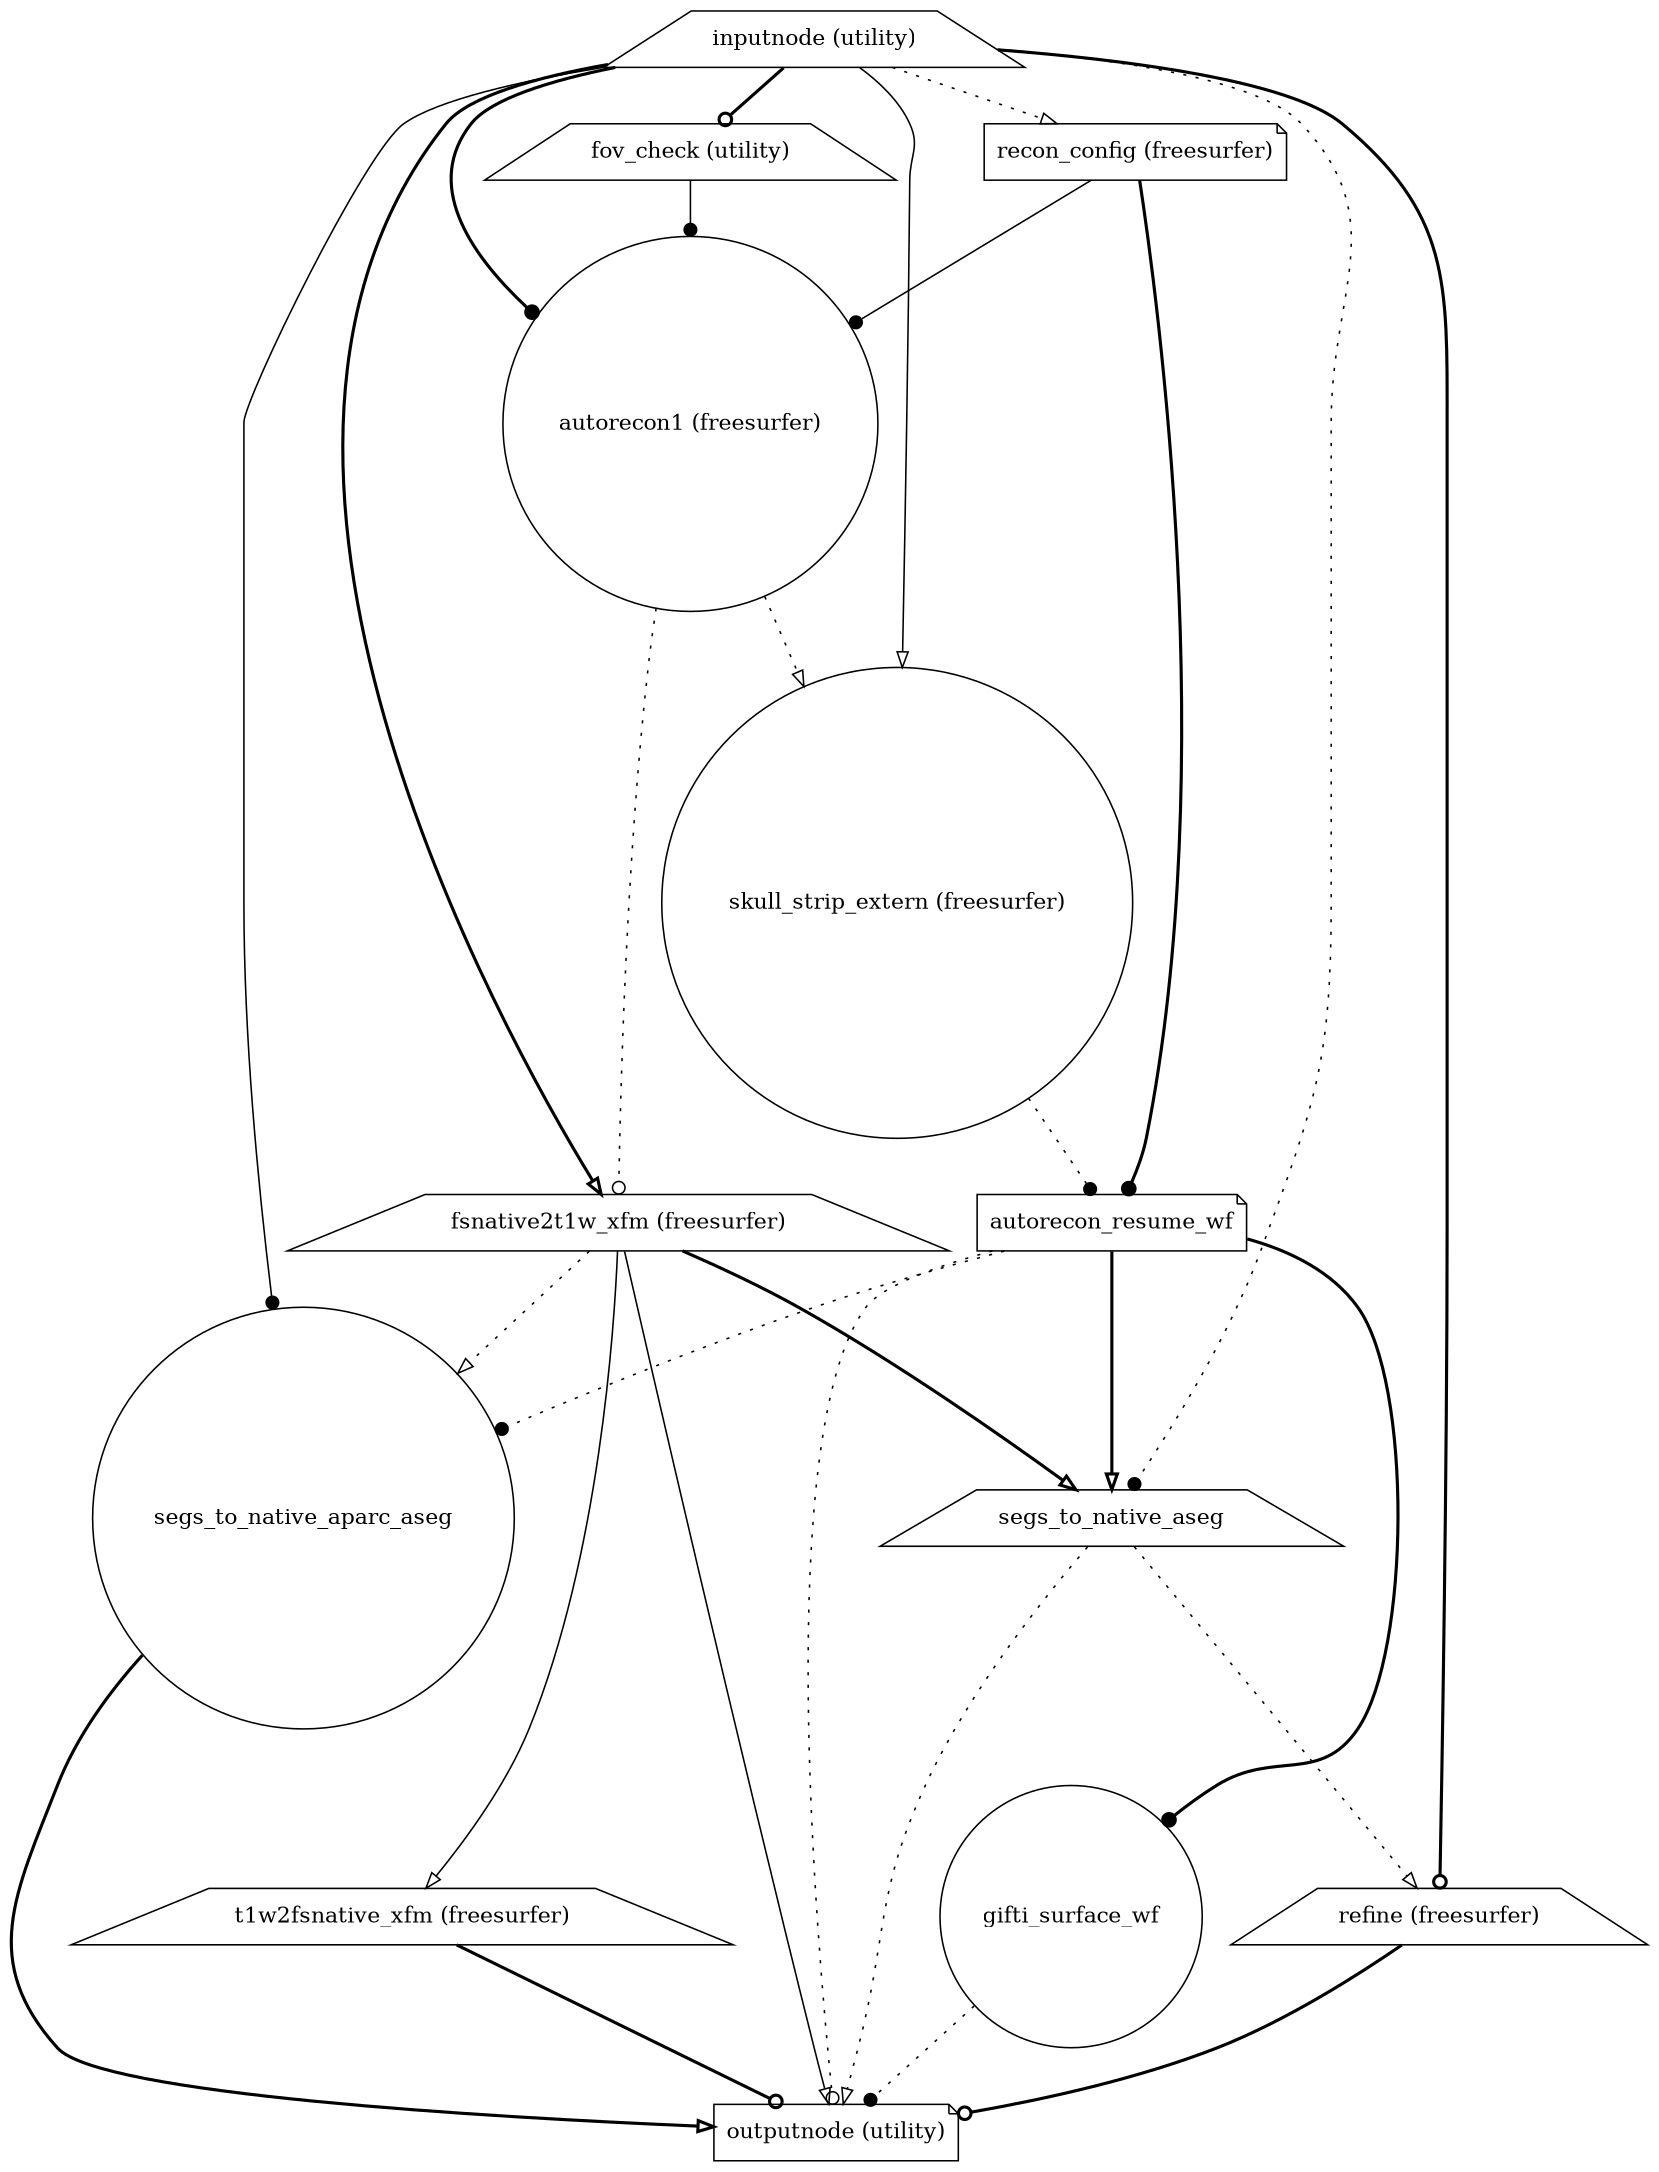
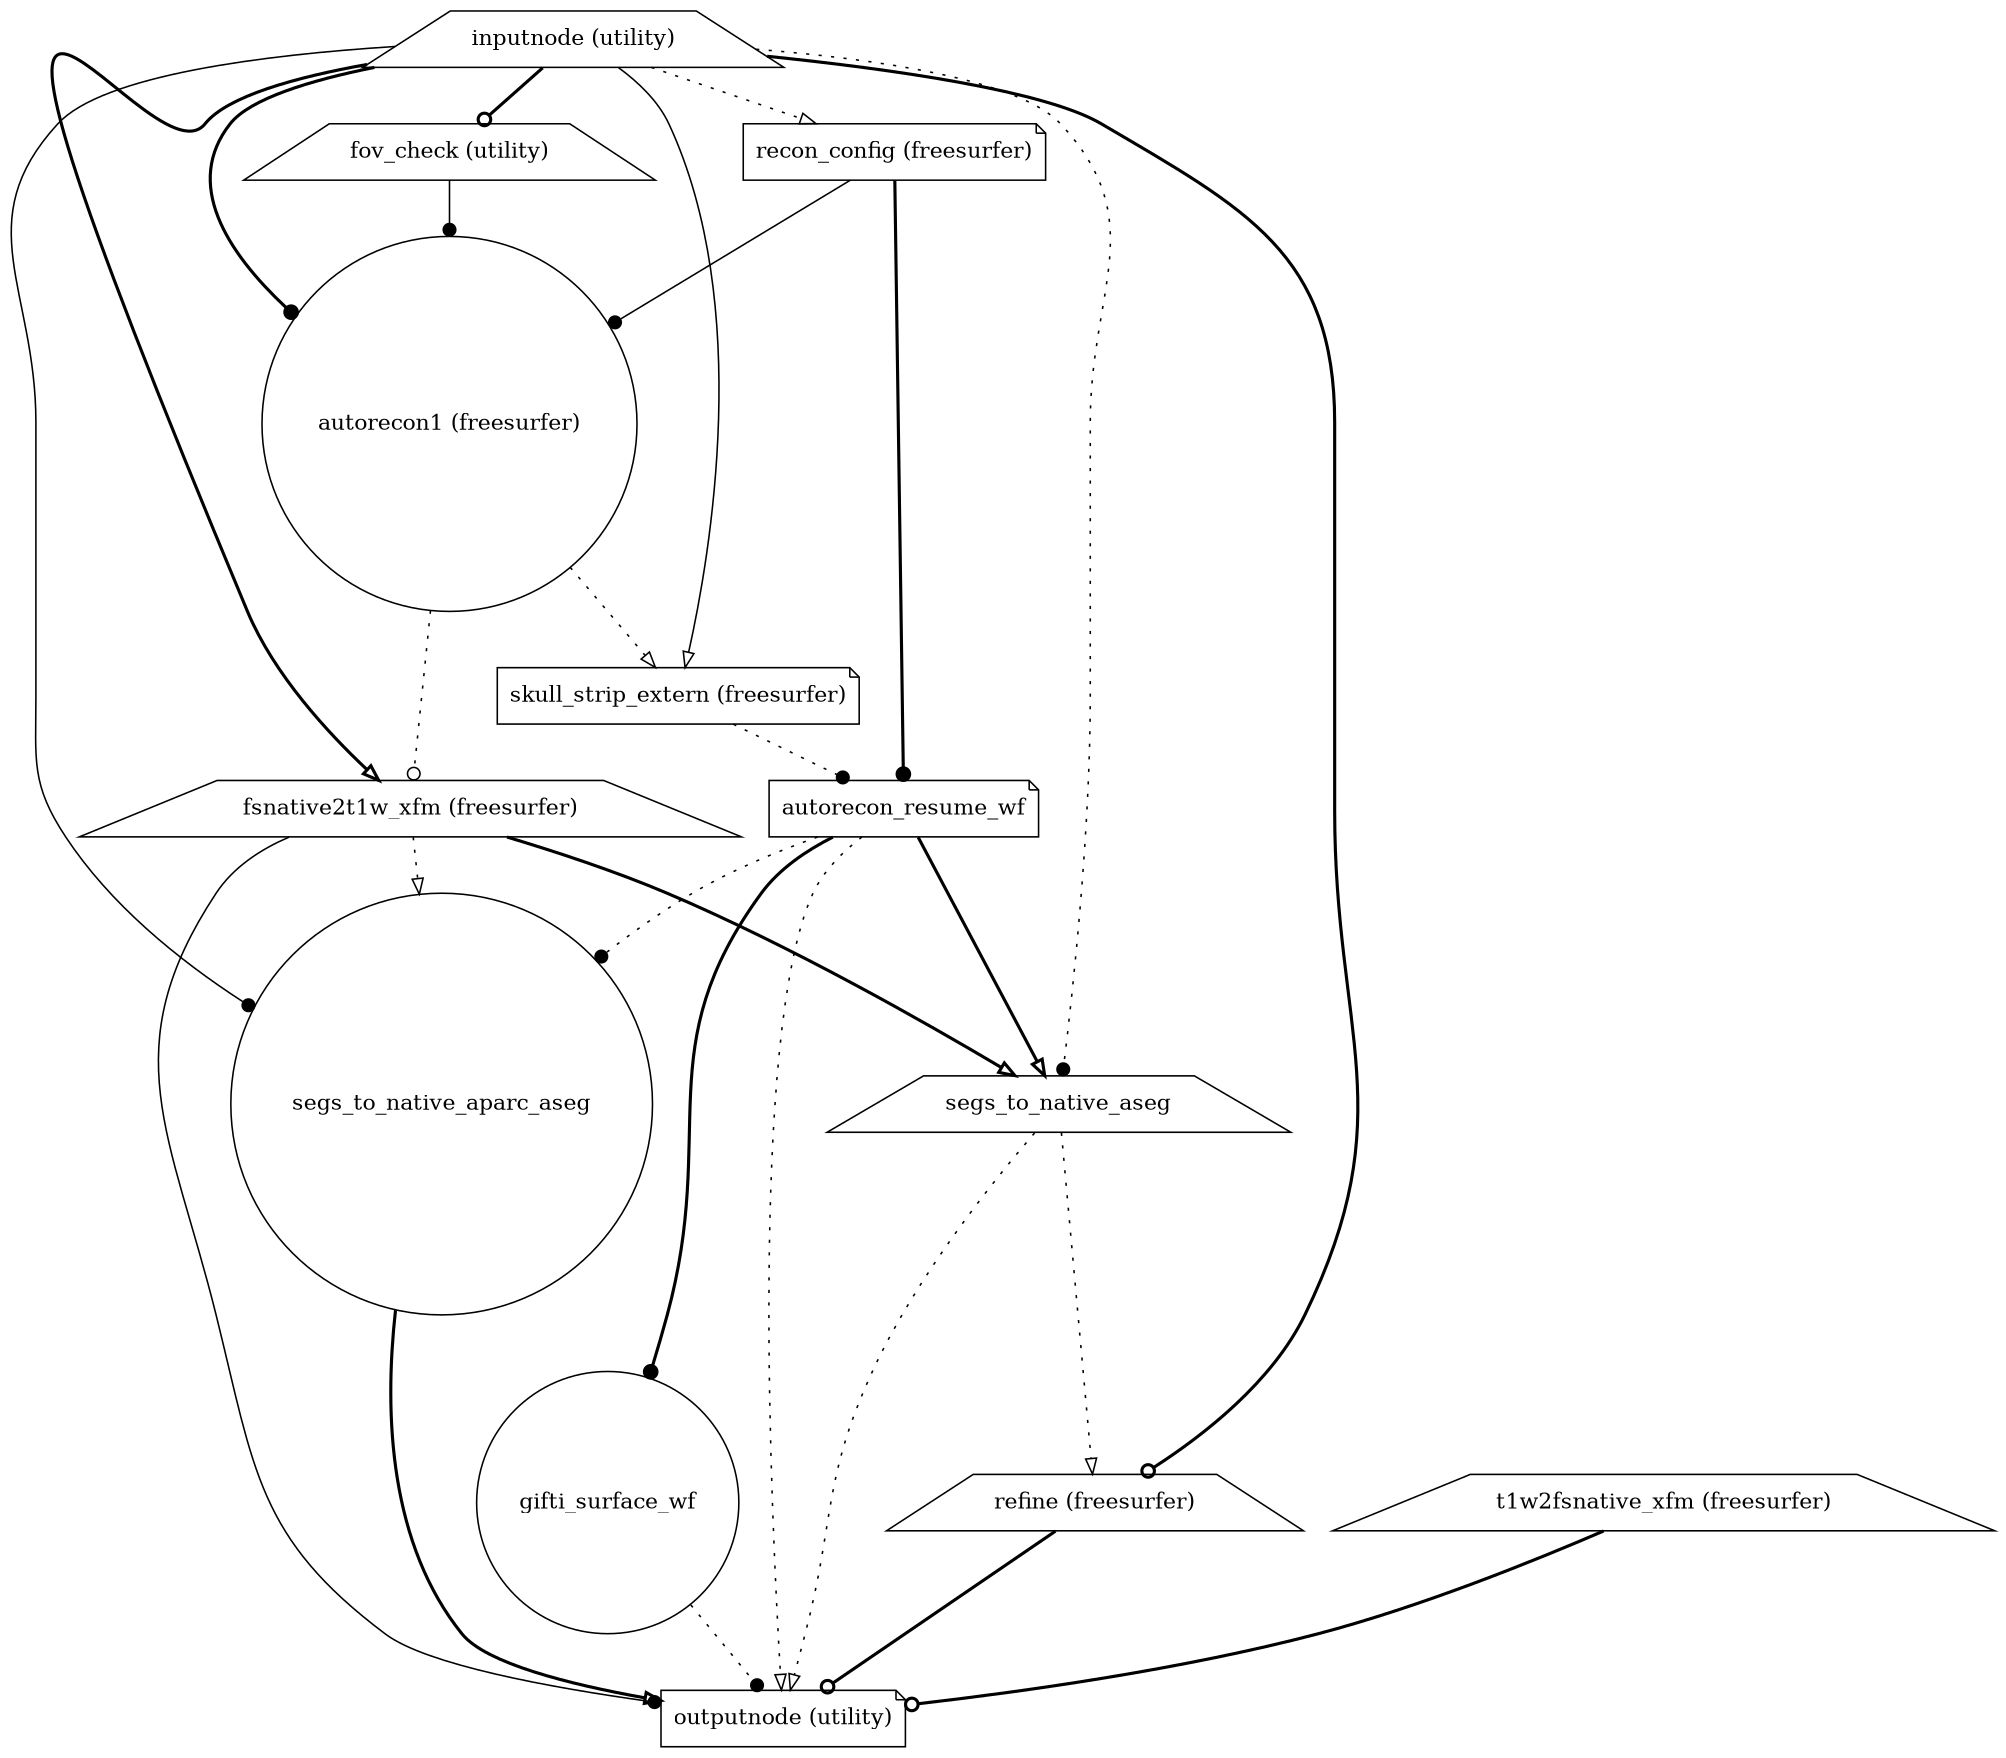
(897, 903) -> (678, 696)
(575, 1579) -> none
(809, 1626) -> (770, 1244)
(722, 1670) -> (229, 1369)
